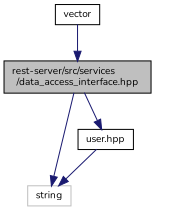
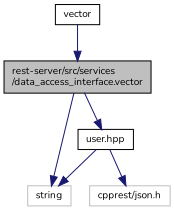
(78, 77) -> (78, 77)
none -> (130, 196)
